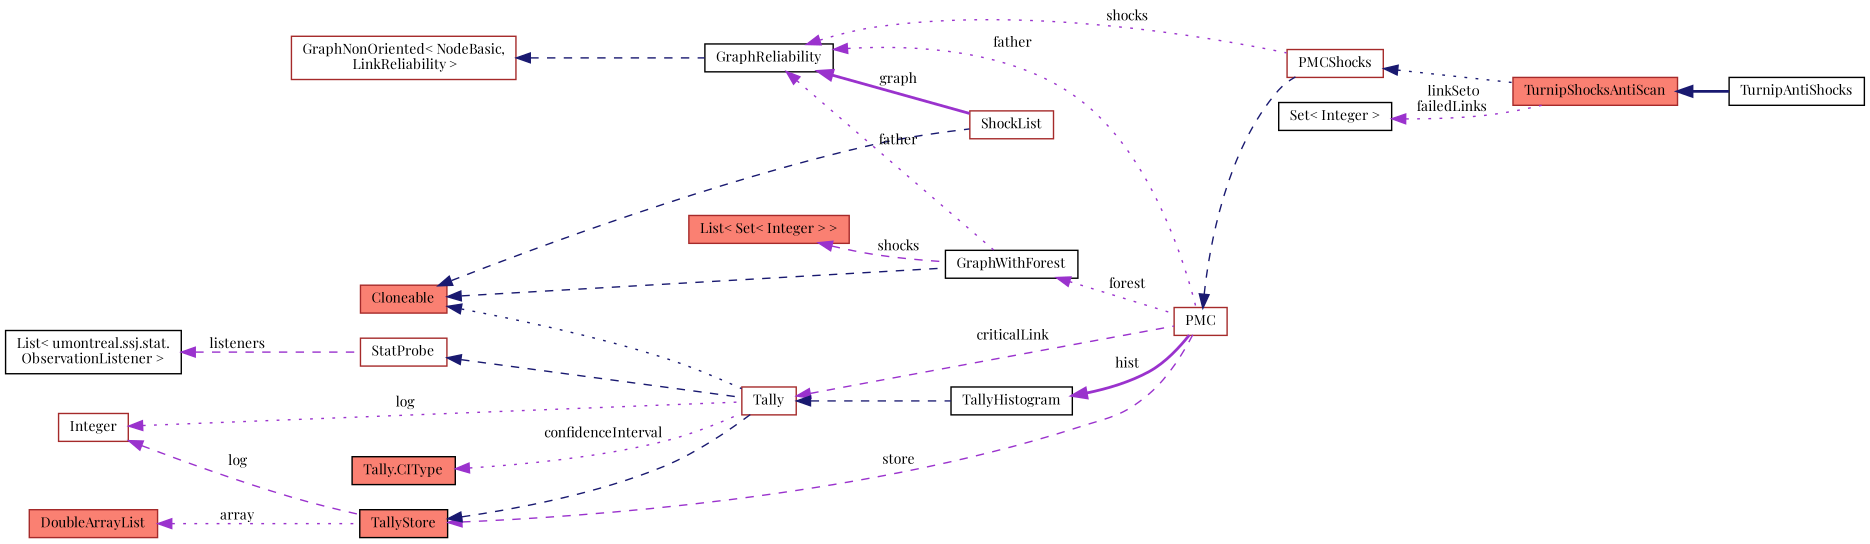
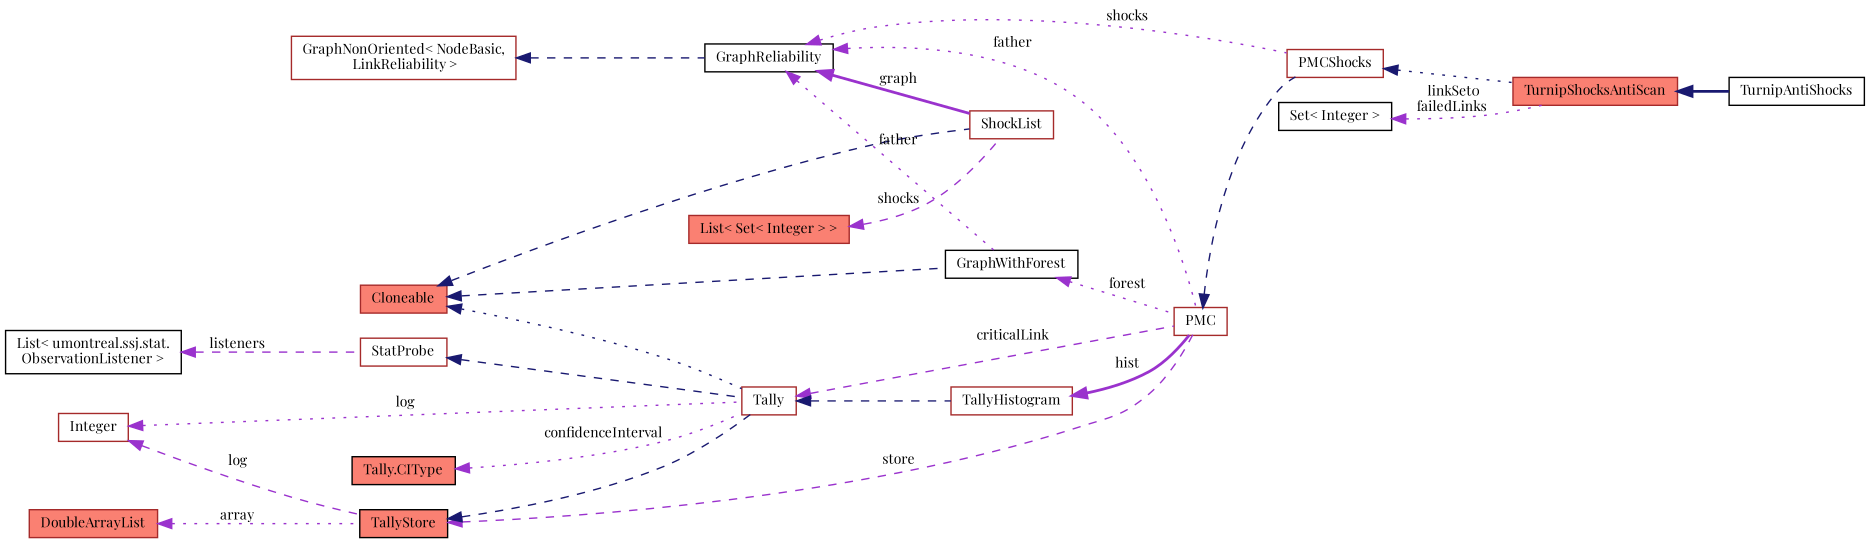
(888, 256) -> (944, 193)
(1012, 401) -> (1012, 401)
